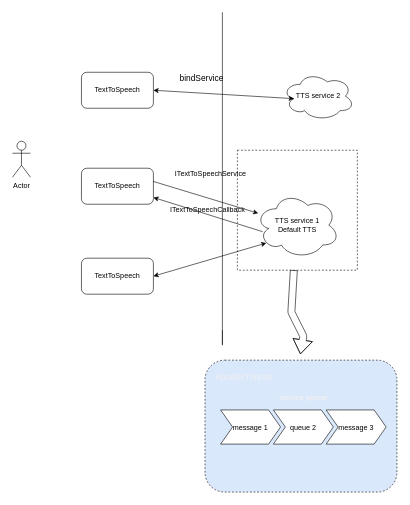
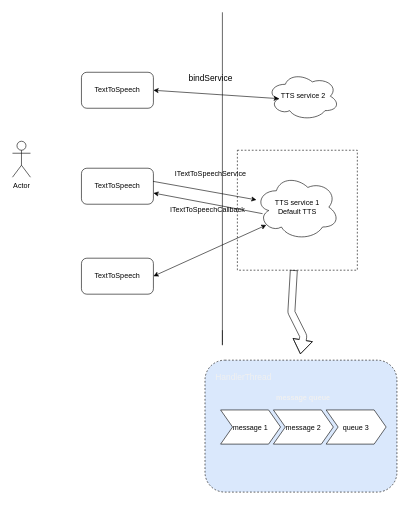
(201, 78) -> (210, 78)
(318, 96) -> (303, 96)
(297, 225) -> (297, 207)
(303, 398) -> (303, 398)
(303, 428) -> (303, 428)
(356, 428) -> (356, 428)
